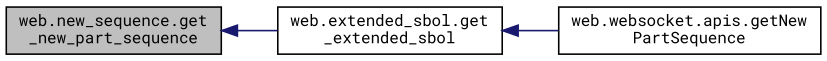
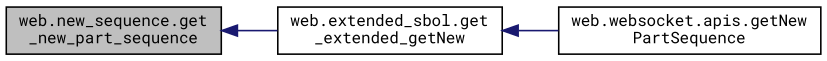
(390, 31) -> (390, 31)
